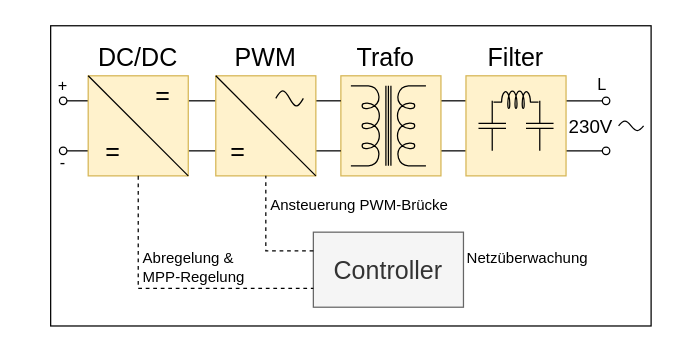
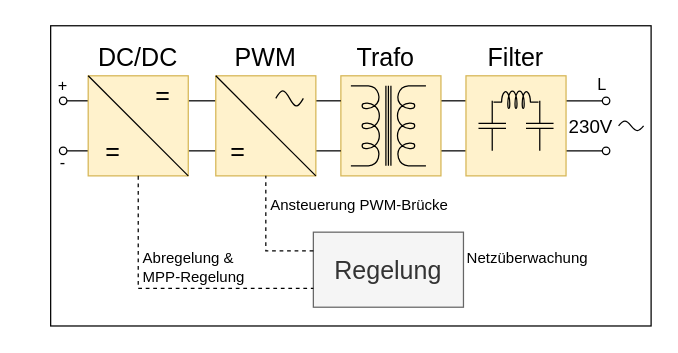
(388, 269) -> (388, 269)
